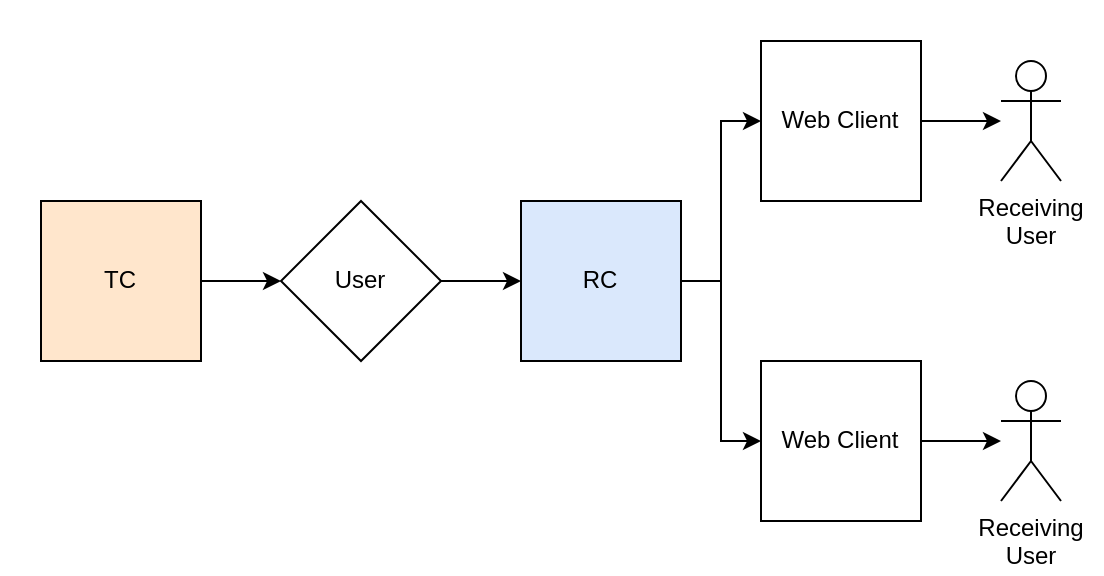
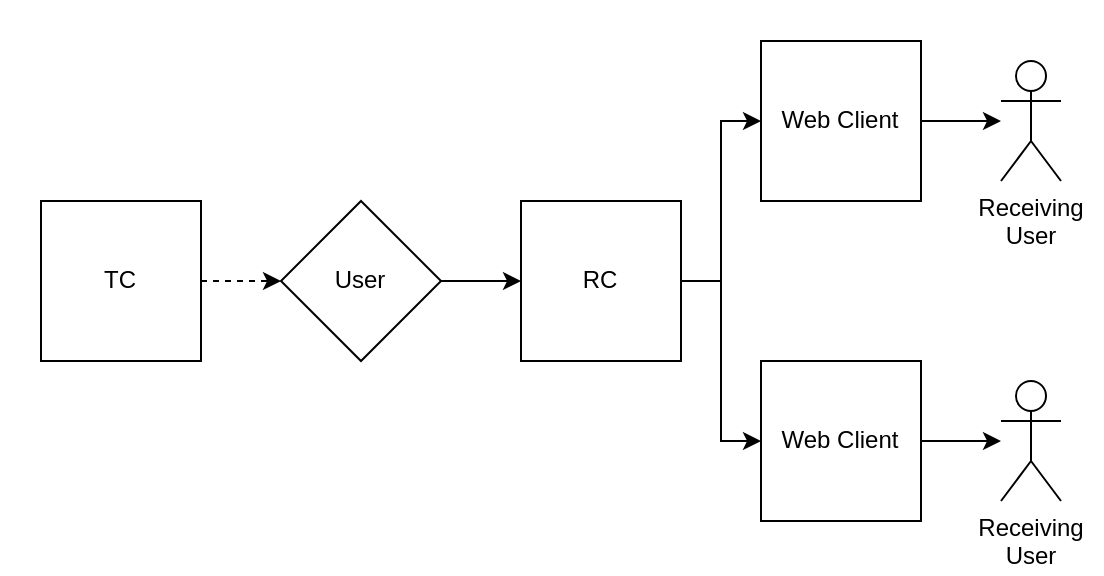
(121, 281) -> (121, 281)
(233, 281) -> (233, 281)
(601, 281) -> (601, 281)
